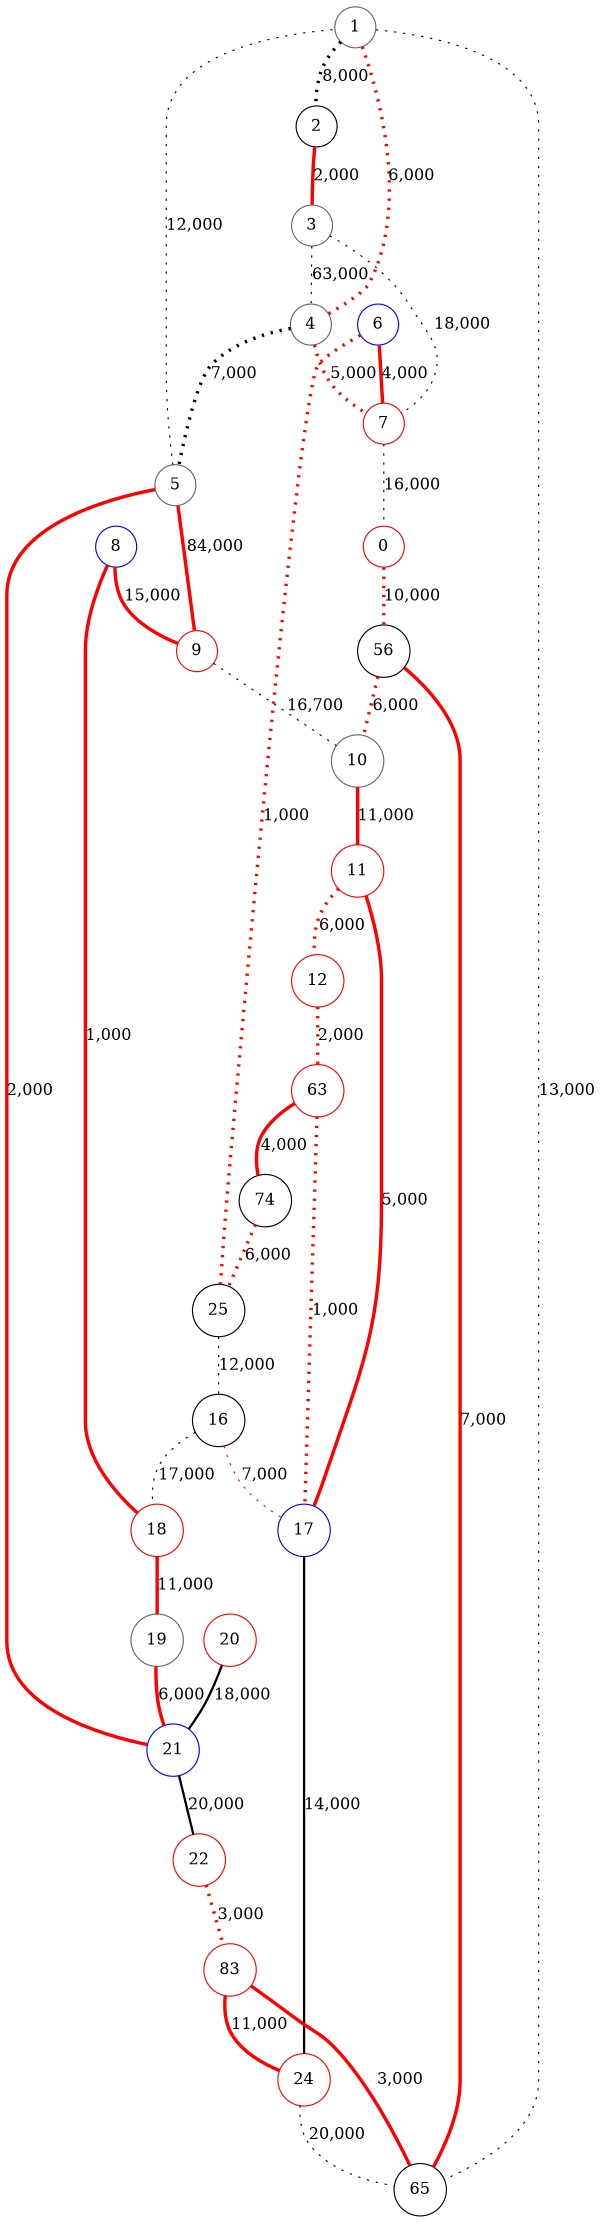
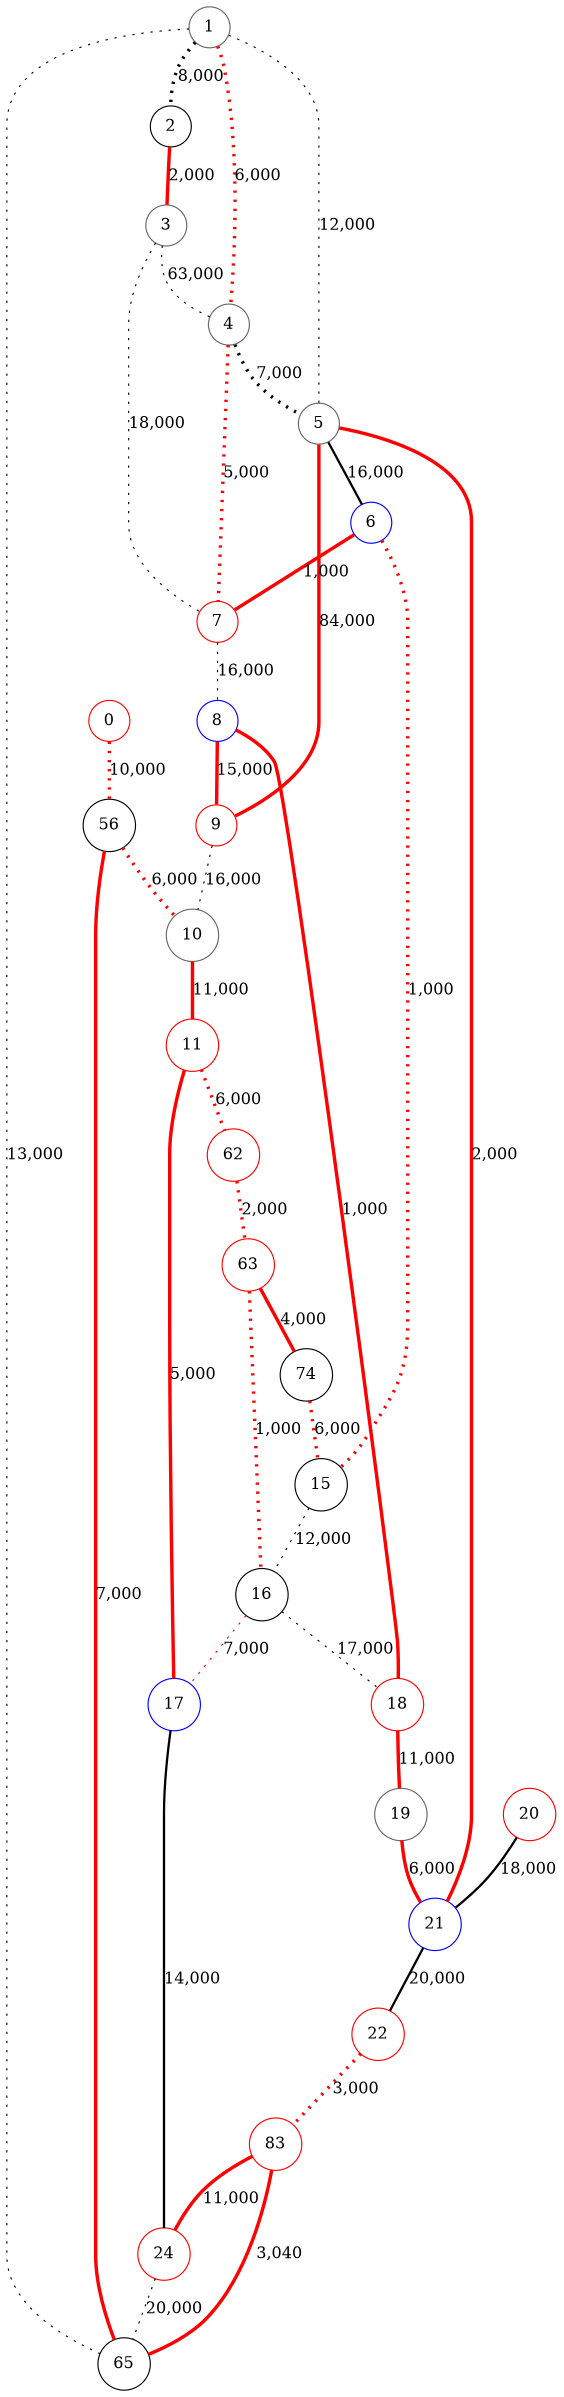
(405, 374) -> (326, 572)
none -> (345, 473)
(384, 485) -> (218, 671)
(315, 706) -> (233, 880)
(318, 981) -> (233, 1155)
(219, 1310) -> (321, 1485)
(311, 1310) -> (255, 1430)
(400, 2080) -> (280, 2254)
